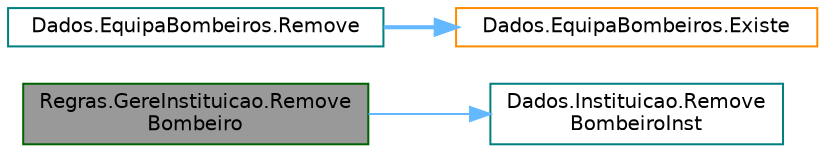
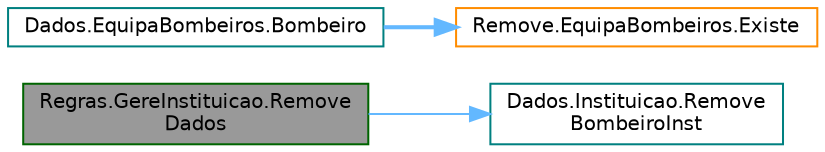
(196, 27) -> (196, 27)
(637, 27) -> (637, 27)
(196, 114) -> (196, 114)
